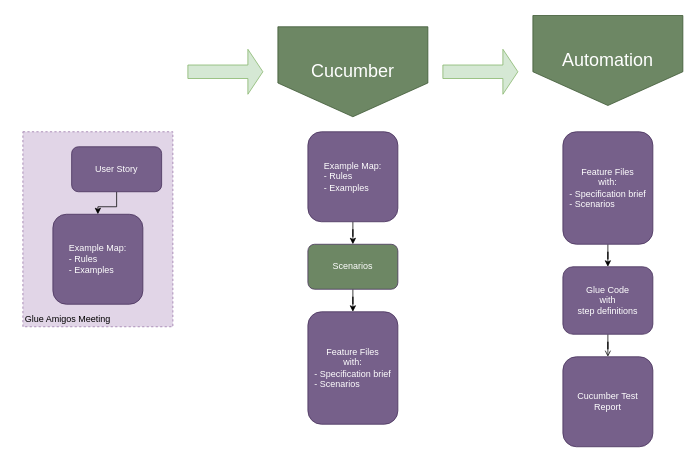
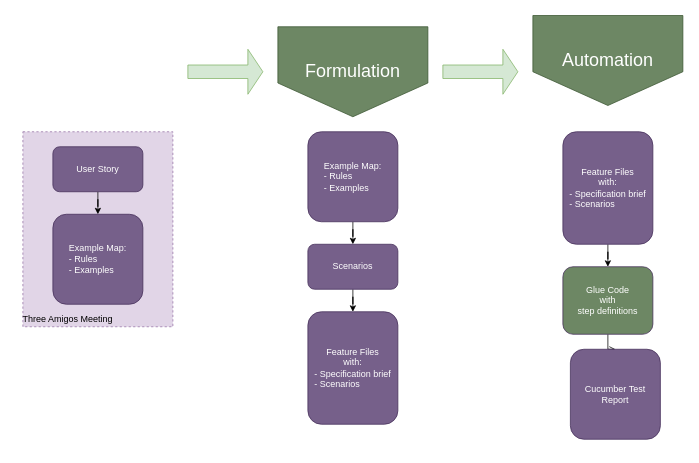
(353, 72) -> (353, 72)
(117, 169) -> (98, 169)
(353, 267) -> (353, 267)
(608, 300) -> (608, 300)
(68, 319) -> (68, 319)
(608, 402) -> (615, 394)
